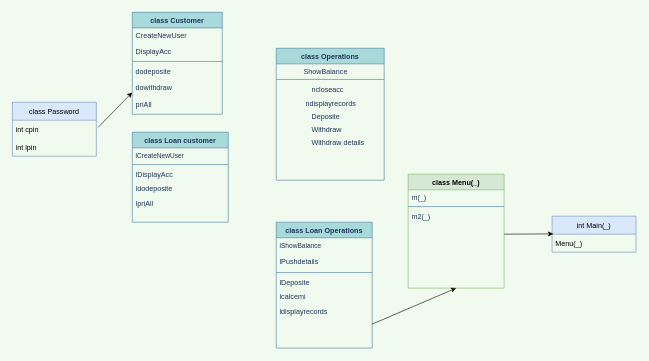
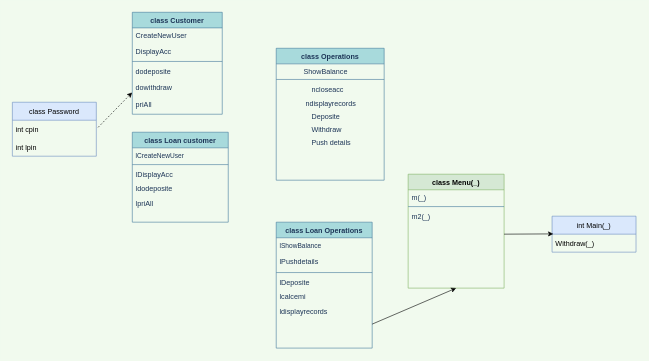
(114, 111) -> (114, 111)
(308, 143) -> (301, 143)
(570, 244) -> (577, 244)
